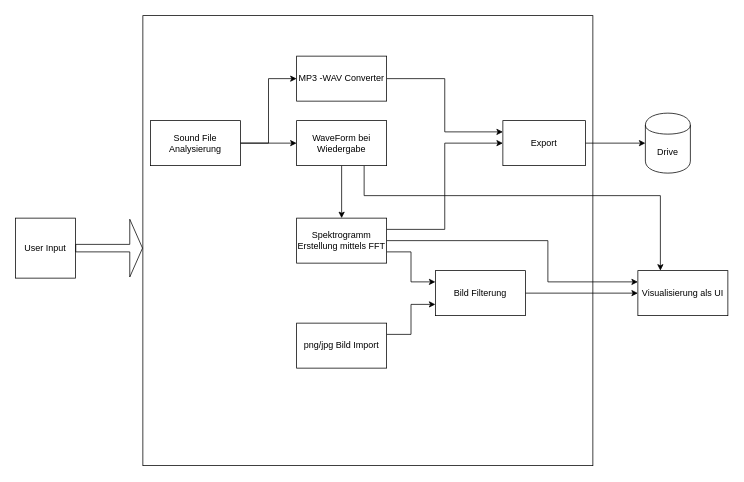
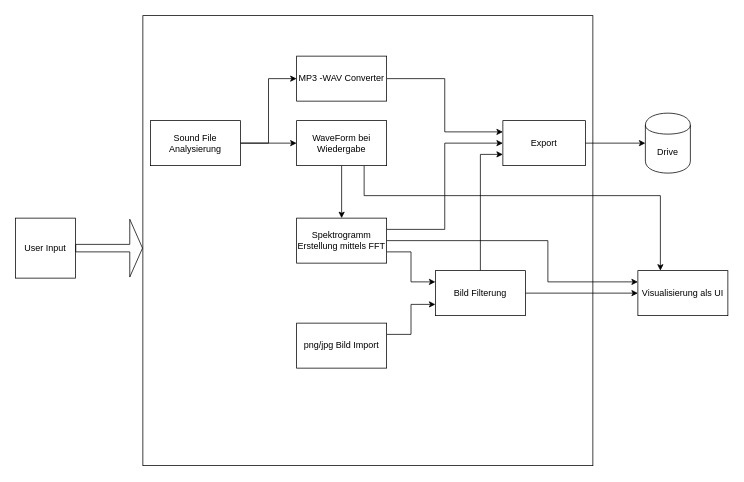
none -> (480, 204)
